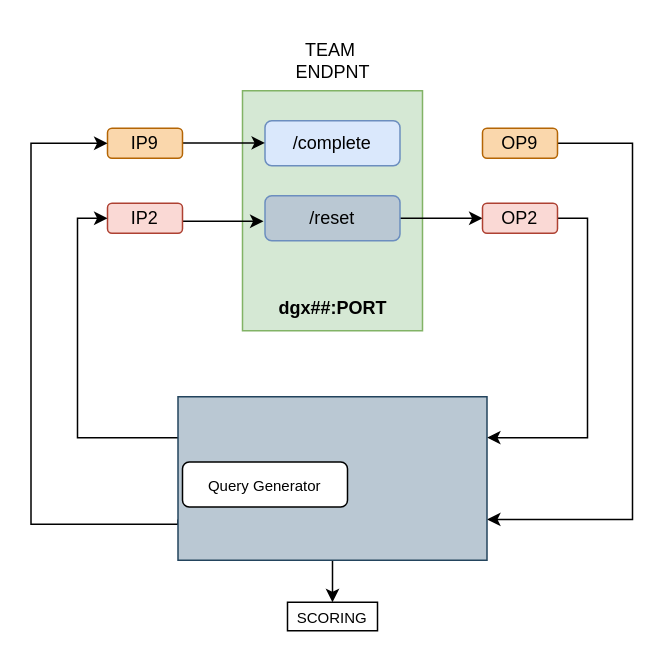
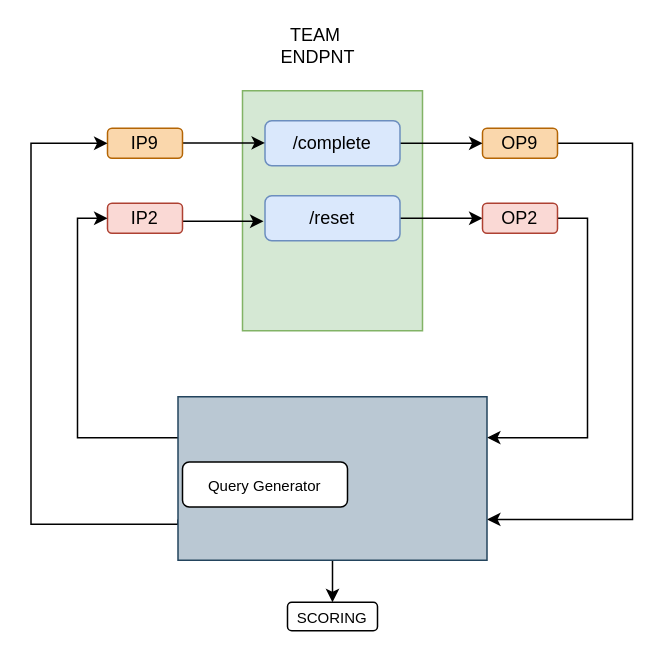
(332, 61) -> (317, 46)
none -> (436, 143)
(332, 218) -> (332, 218)
(332, 308) -> none
(332, 617) -> (332, 617)
